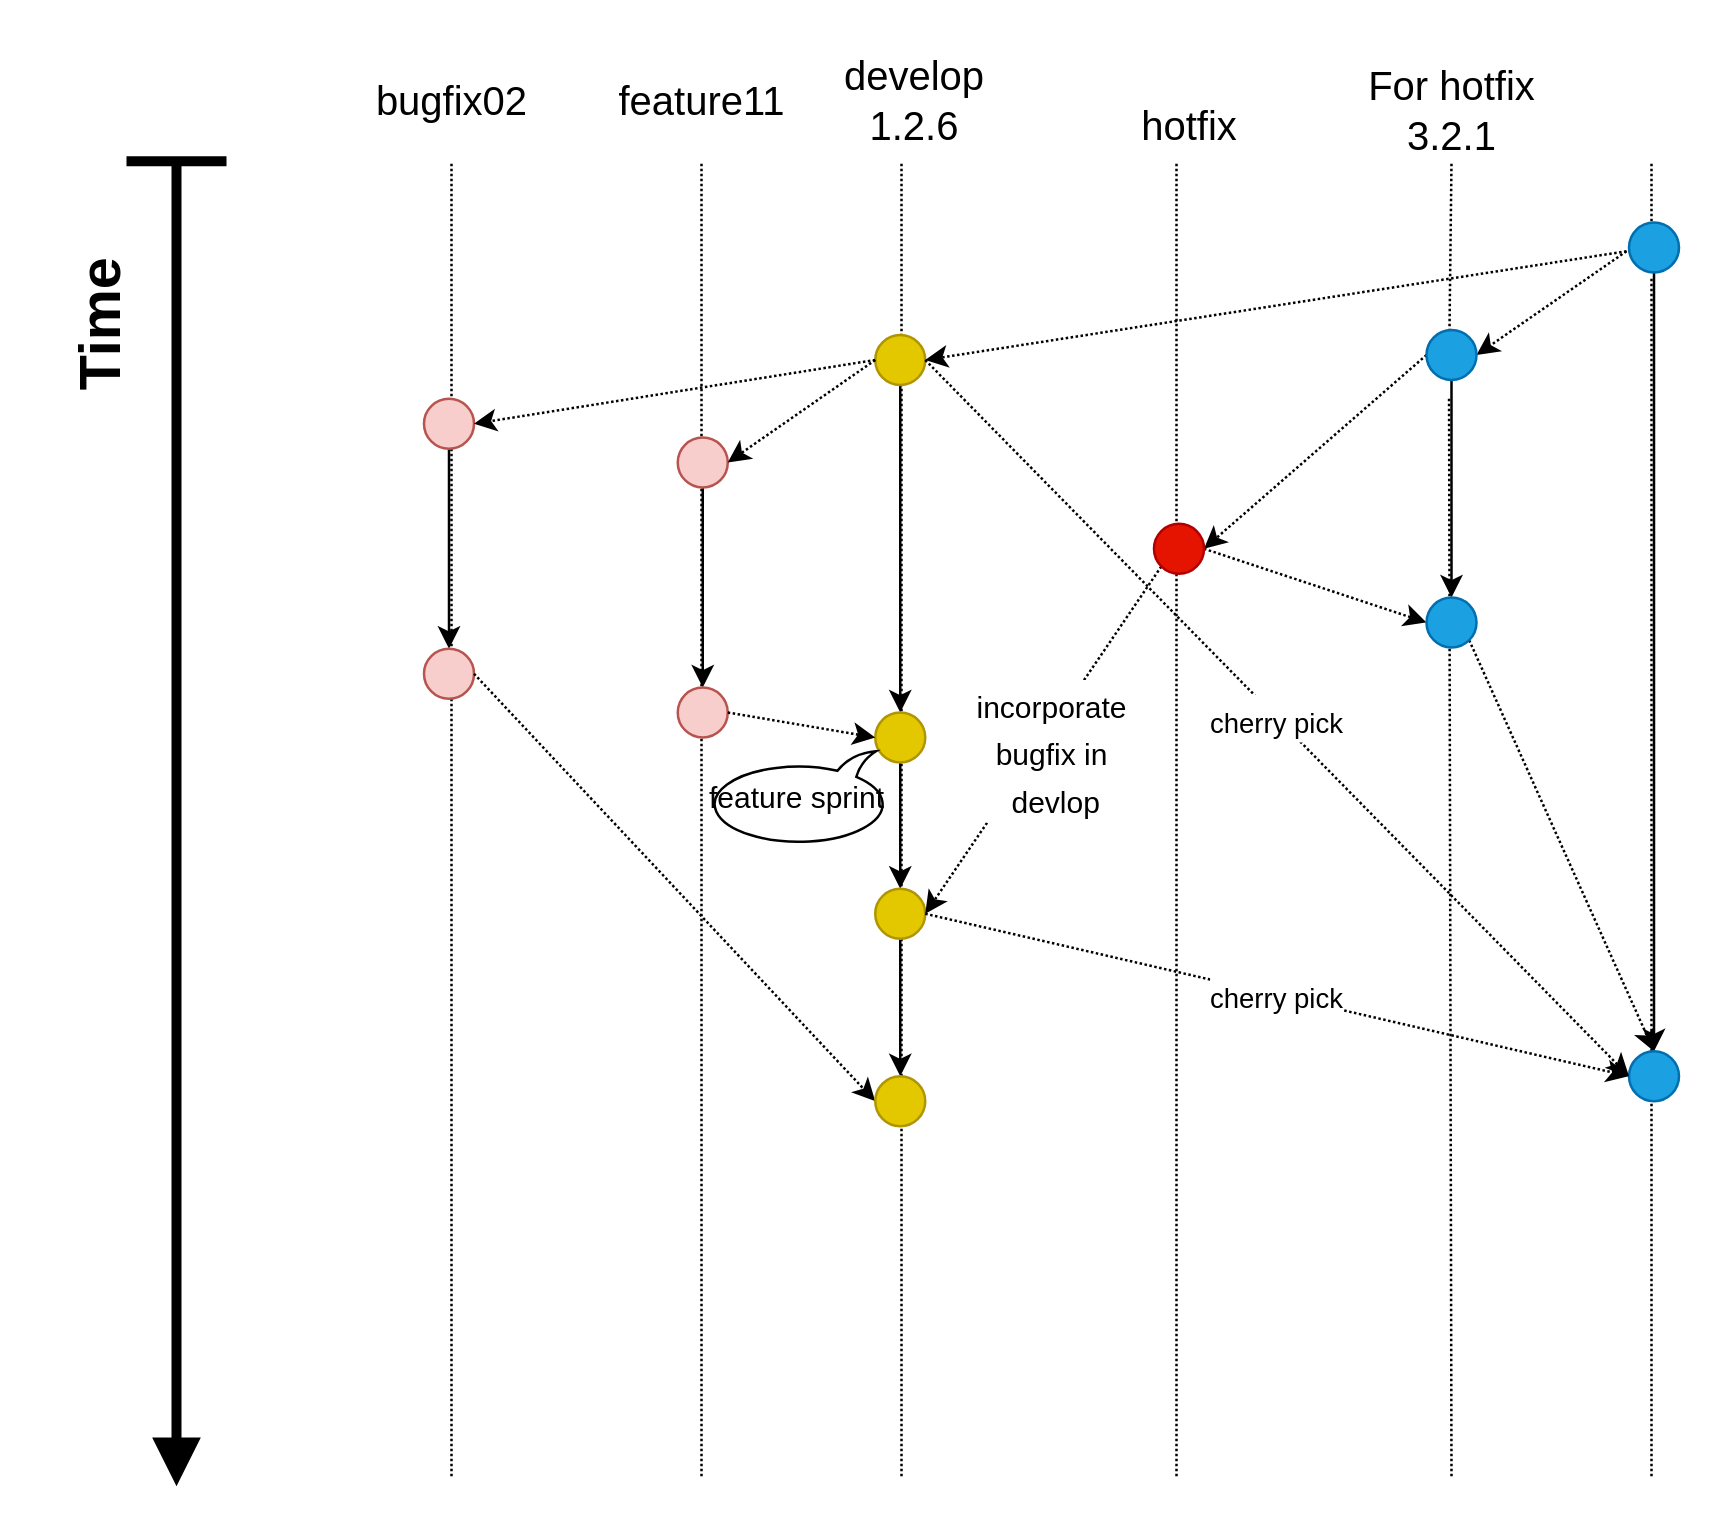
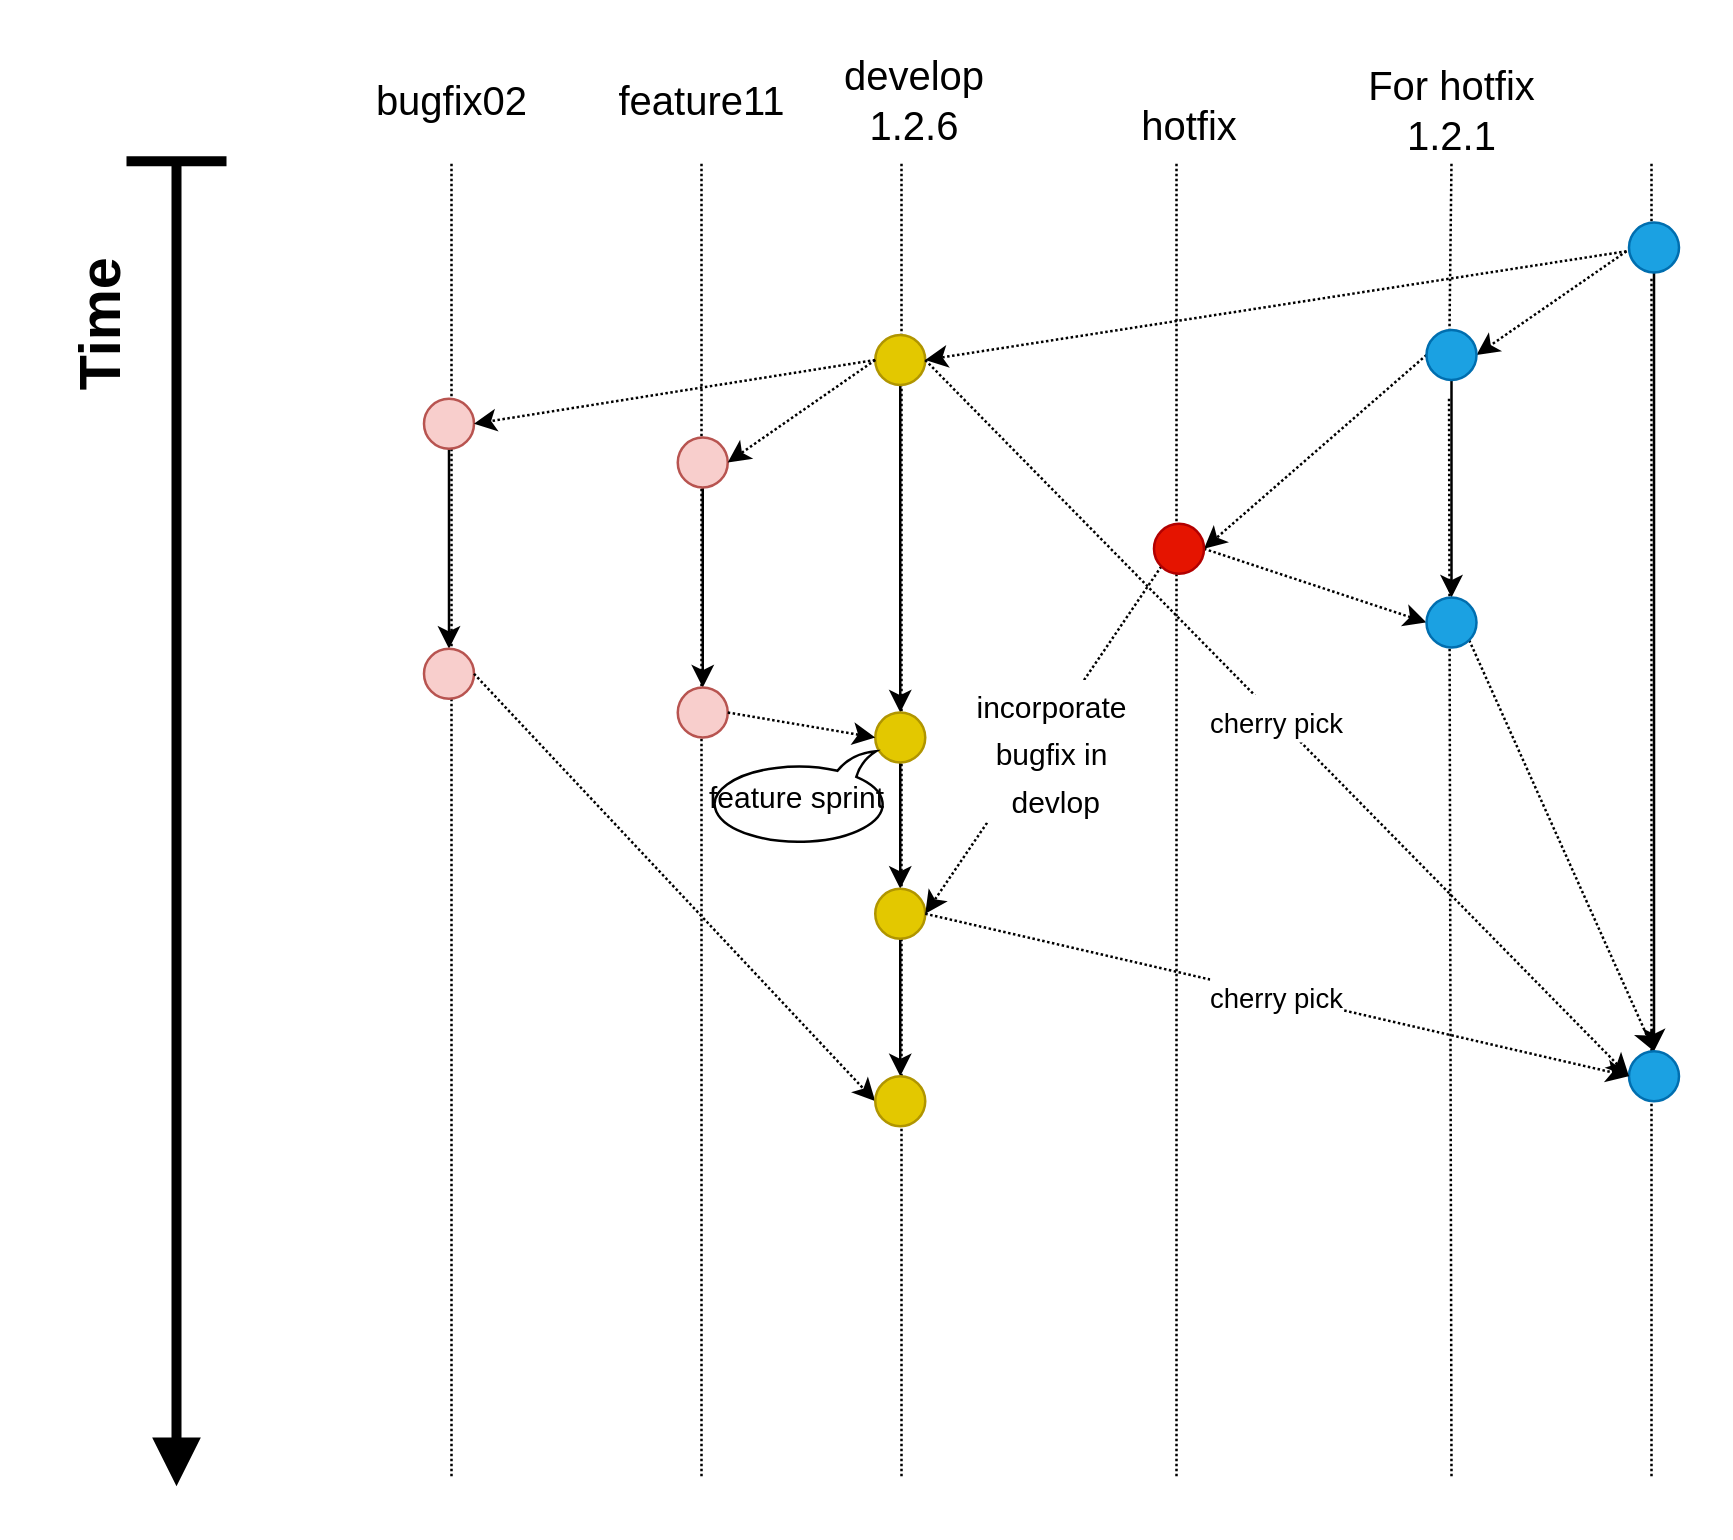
(1453, 111) -> (1453, 111)
